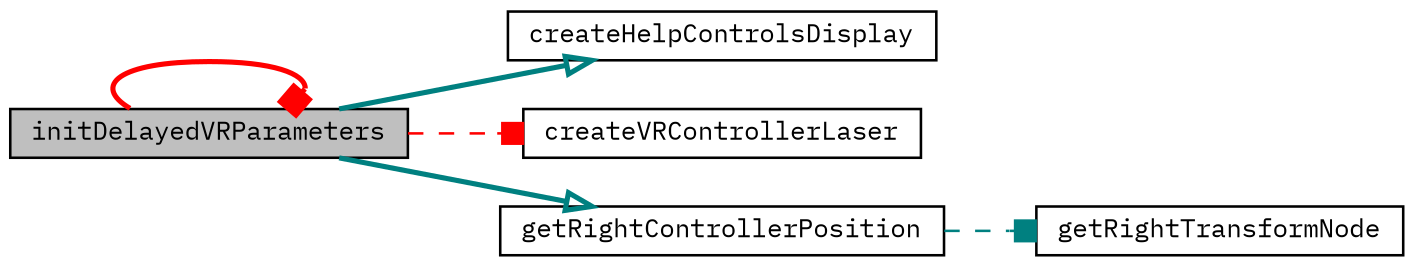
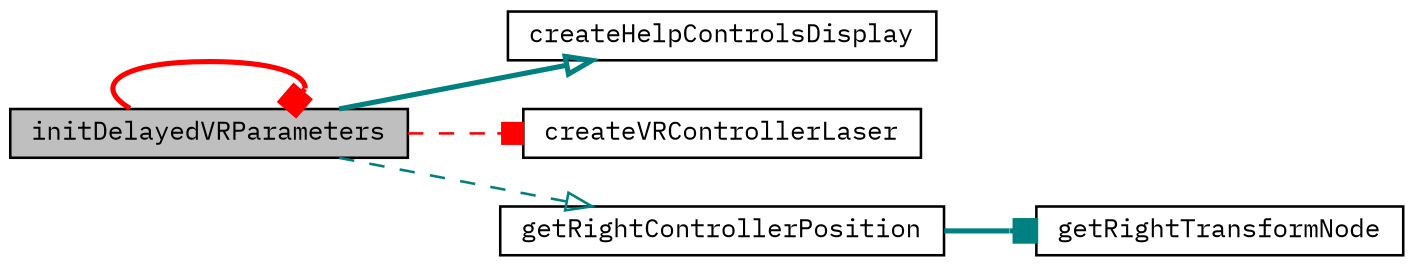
(453, 180) -> (453, 180)
(977, 231) -> (977, 231)
